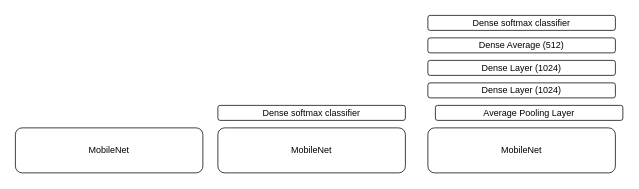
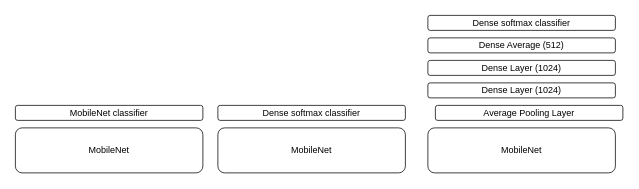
none -> (109, 113)
